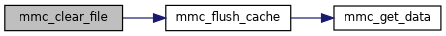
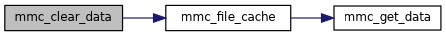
(64, 18) -> (64, 18)
(228, 18) -> (228, 18)
